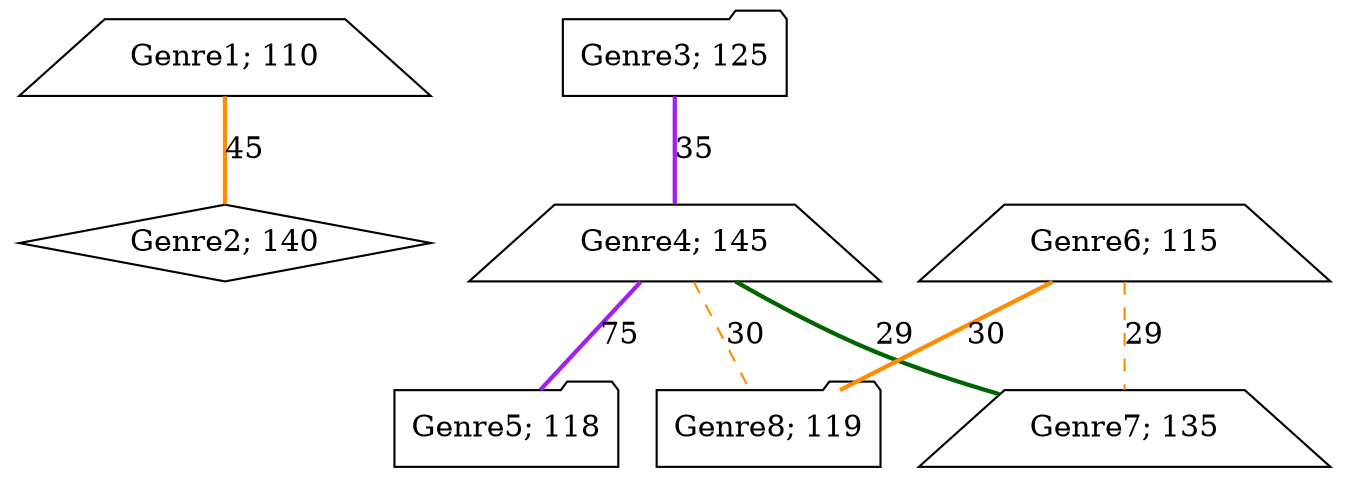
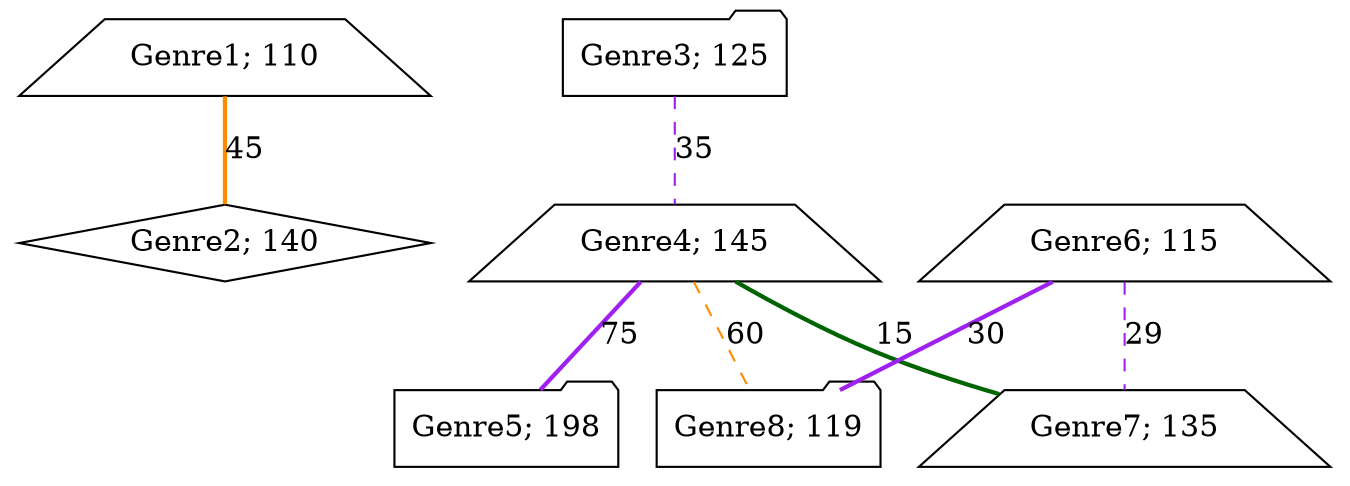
(675, 150) -> (675, 150)
(746, 336) -> (746, 336)
(895, 336) -> (895, 336)
(946, 336) -> (946, 336)
(1125, 336) -> (1125, 336)
(506, 429) -> (506, 429)
